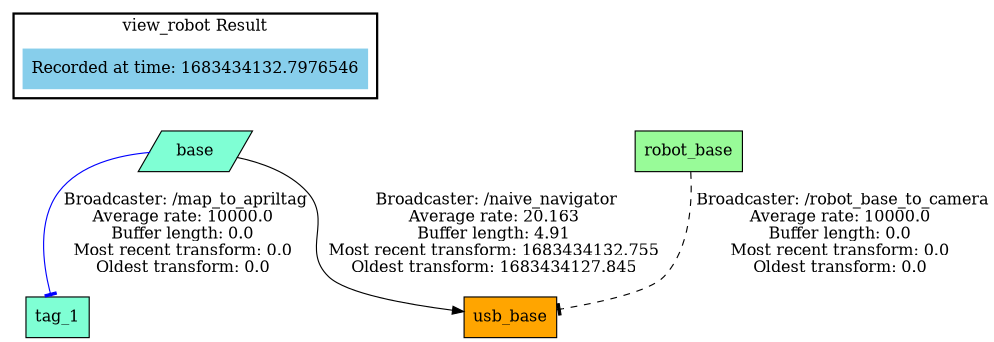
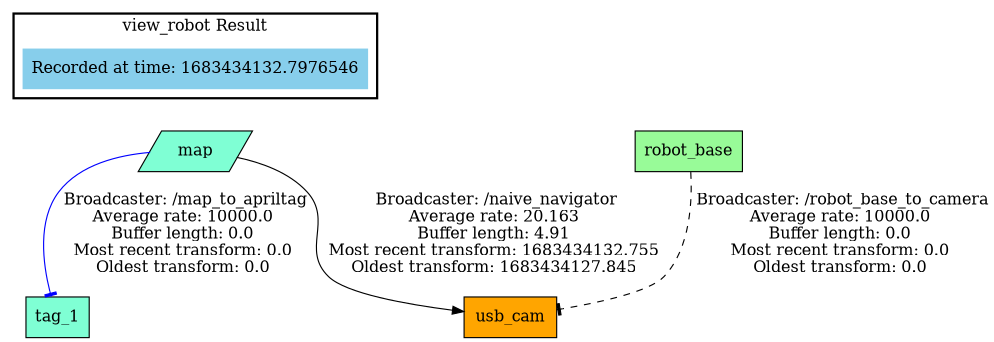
(195, 151) -> (195, 151)
(510, 317) -> (510, 317)
